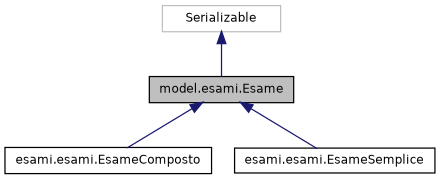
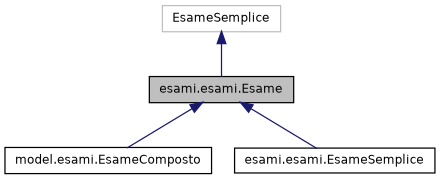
(222, 19) -> (222, 19)
(222, 90) -> (222, 90)
(108, 161) -> (108, 161)
